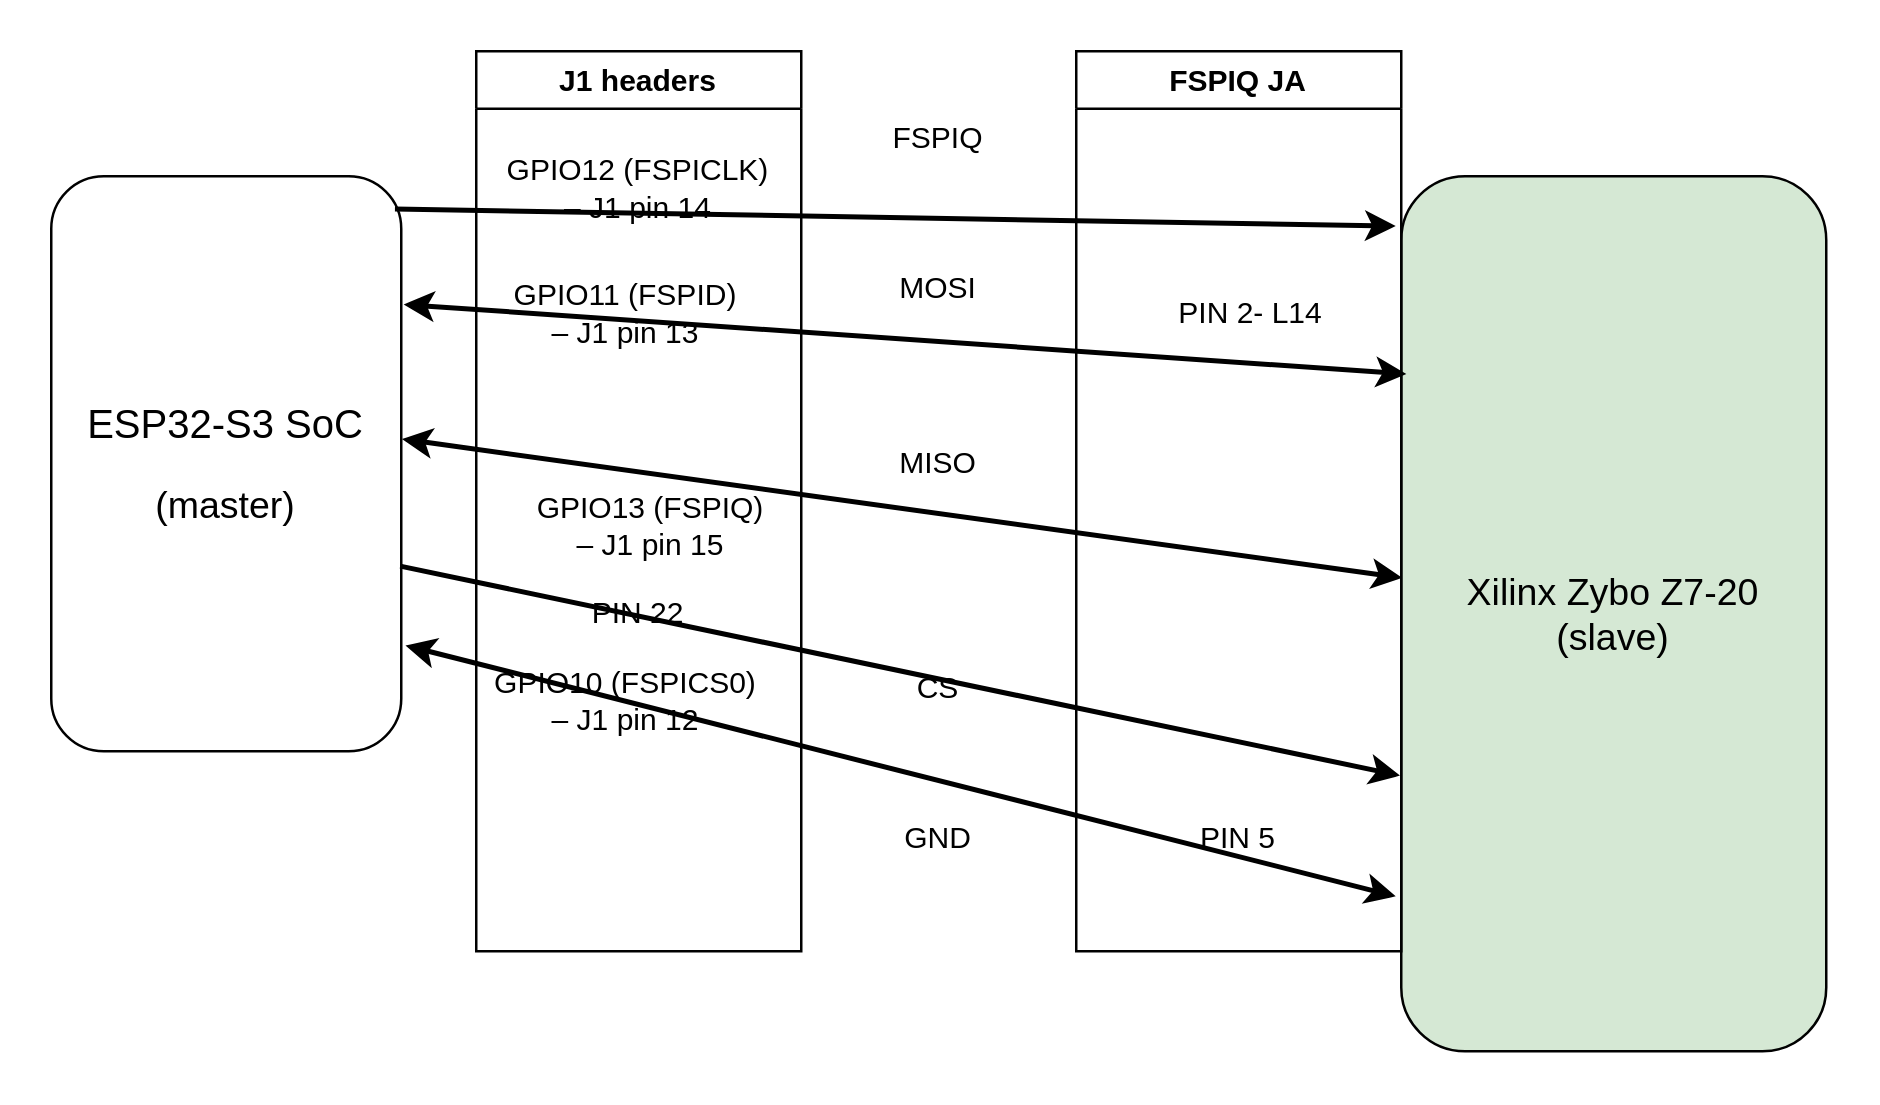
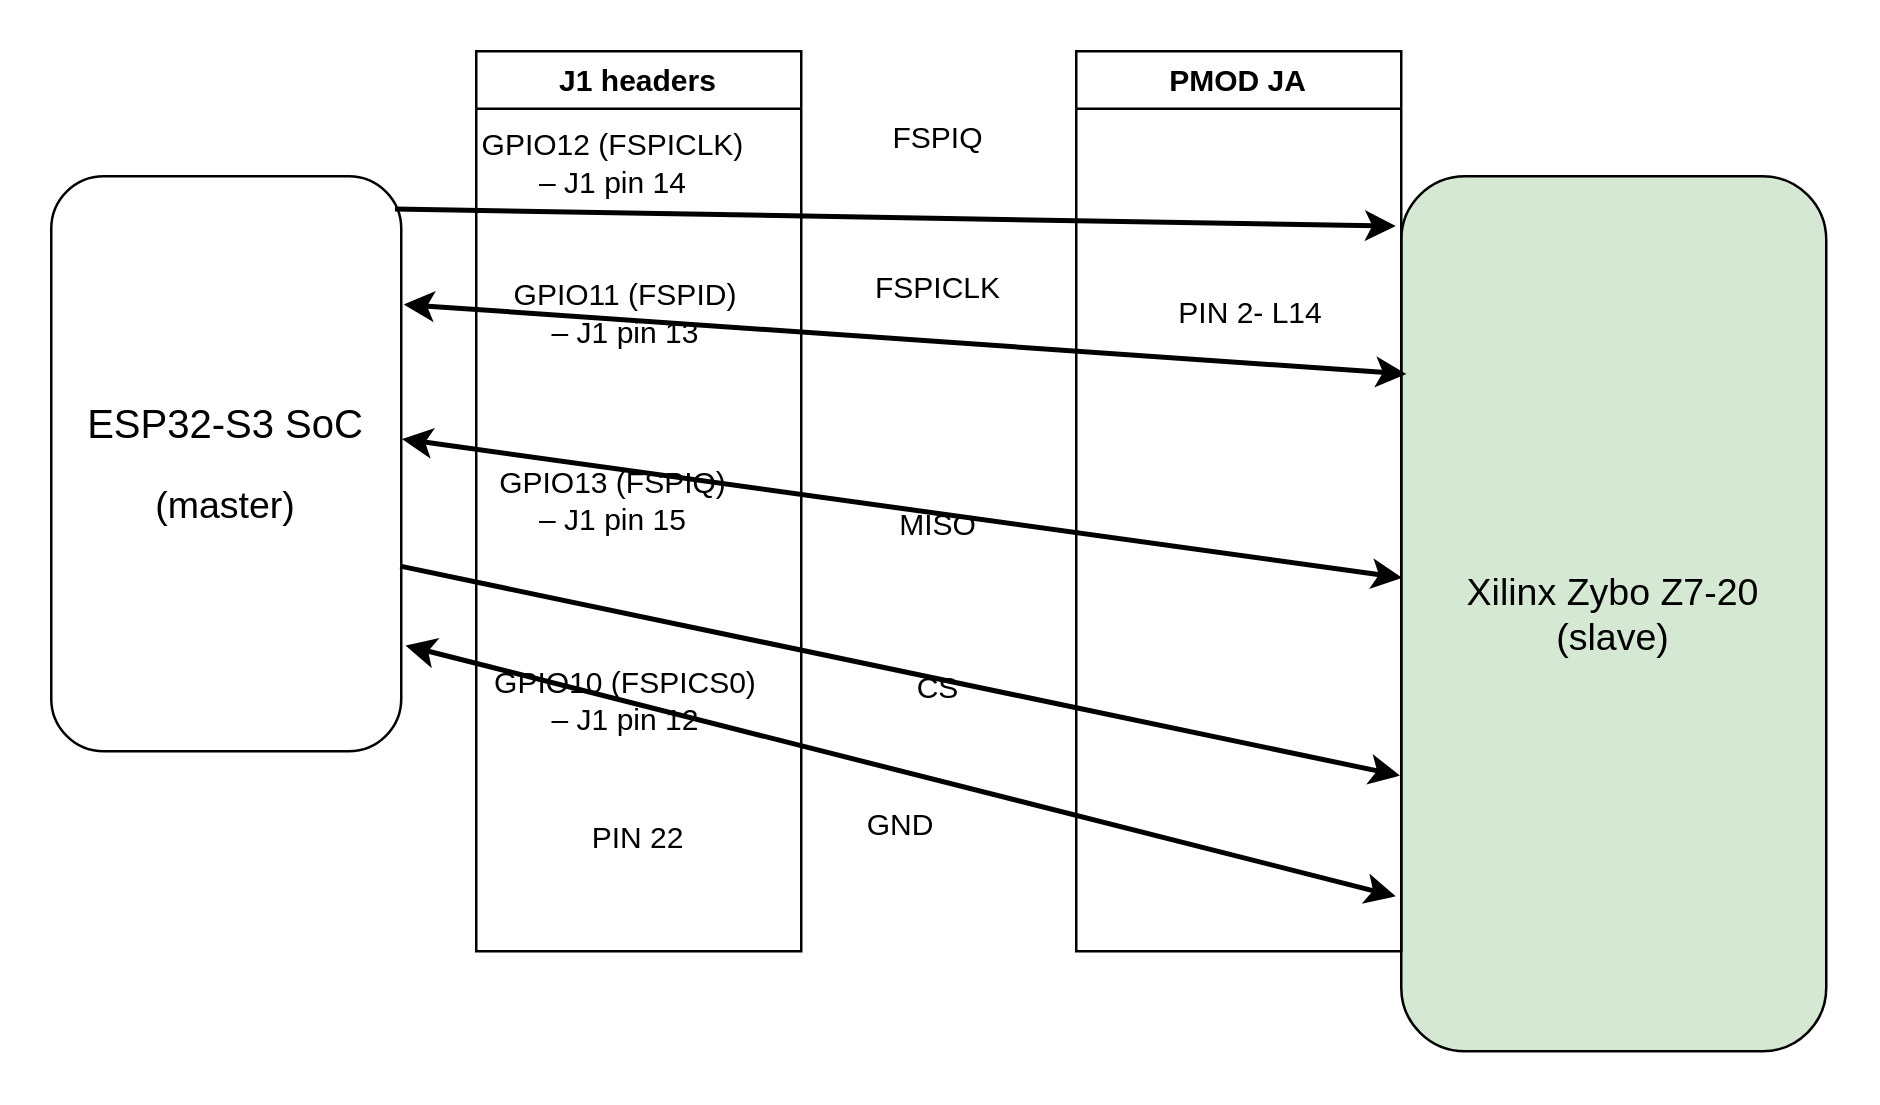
(1238, 81) -> (1238, 81)
(639, 189) -> (614, 164)
(939, 289) -> (939, 289)
(939, 464) -> (939, 526)
(651, 526) -> (614, 501)
(639, 614) -> (639, 839)
(939, 839) -> (901, 826)
(1239, 839) -> none
